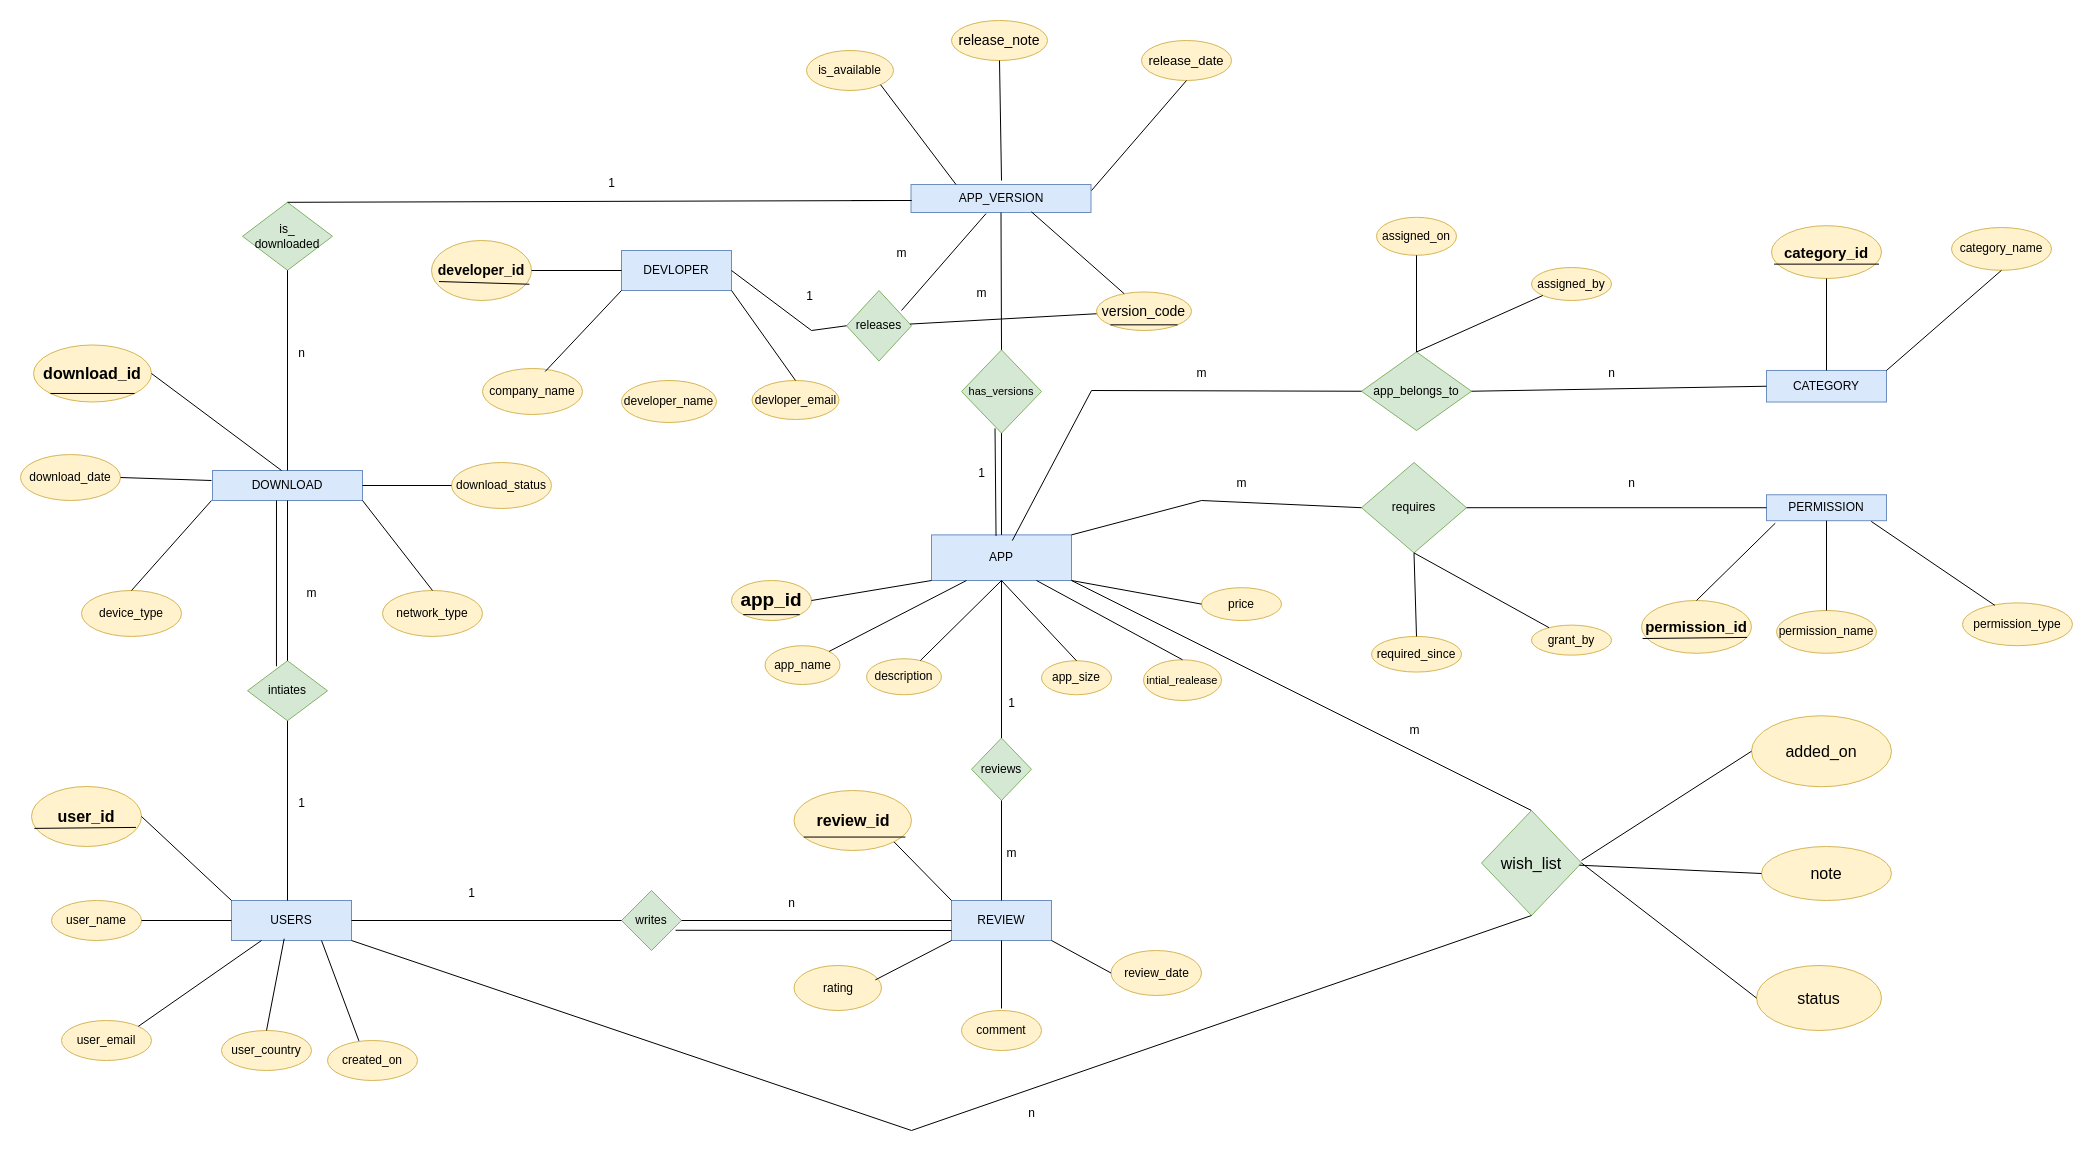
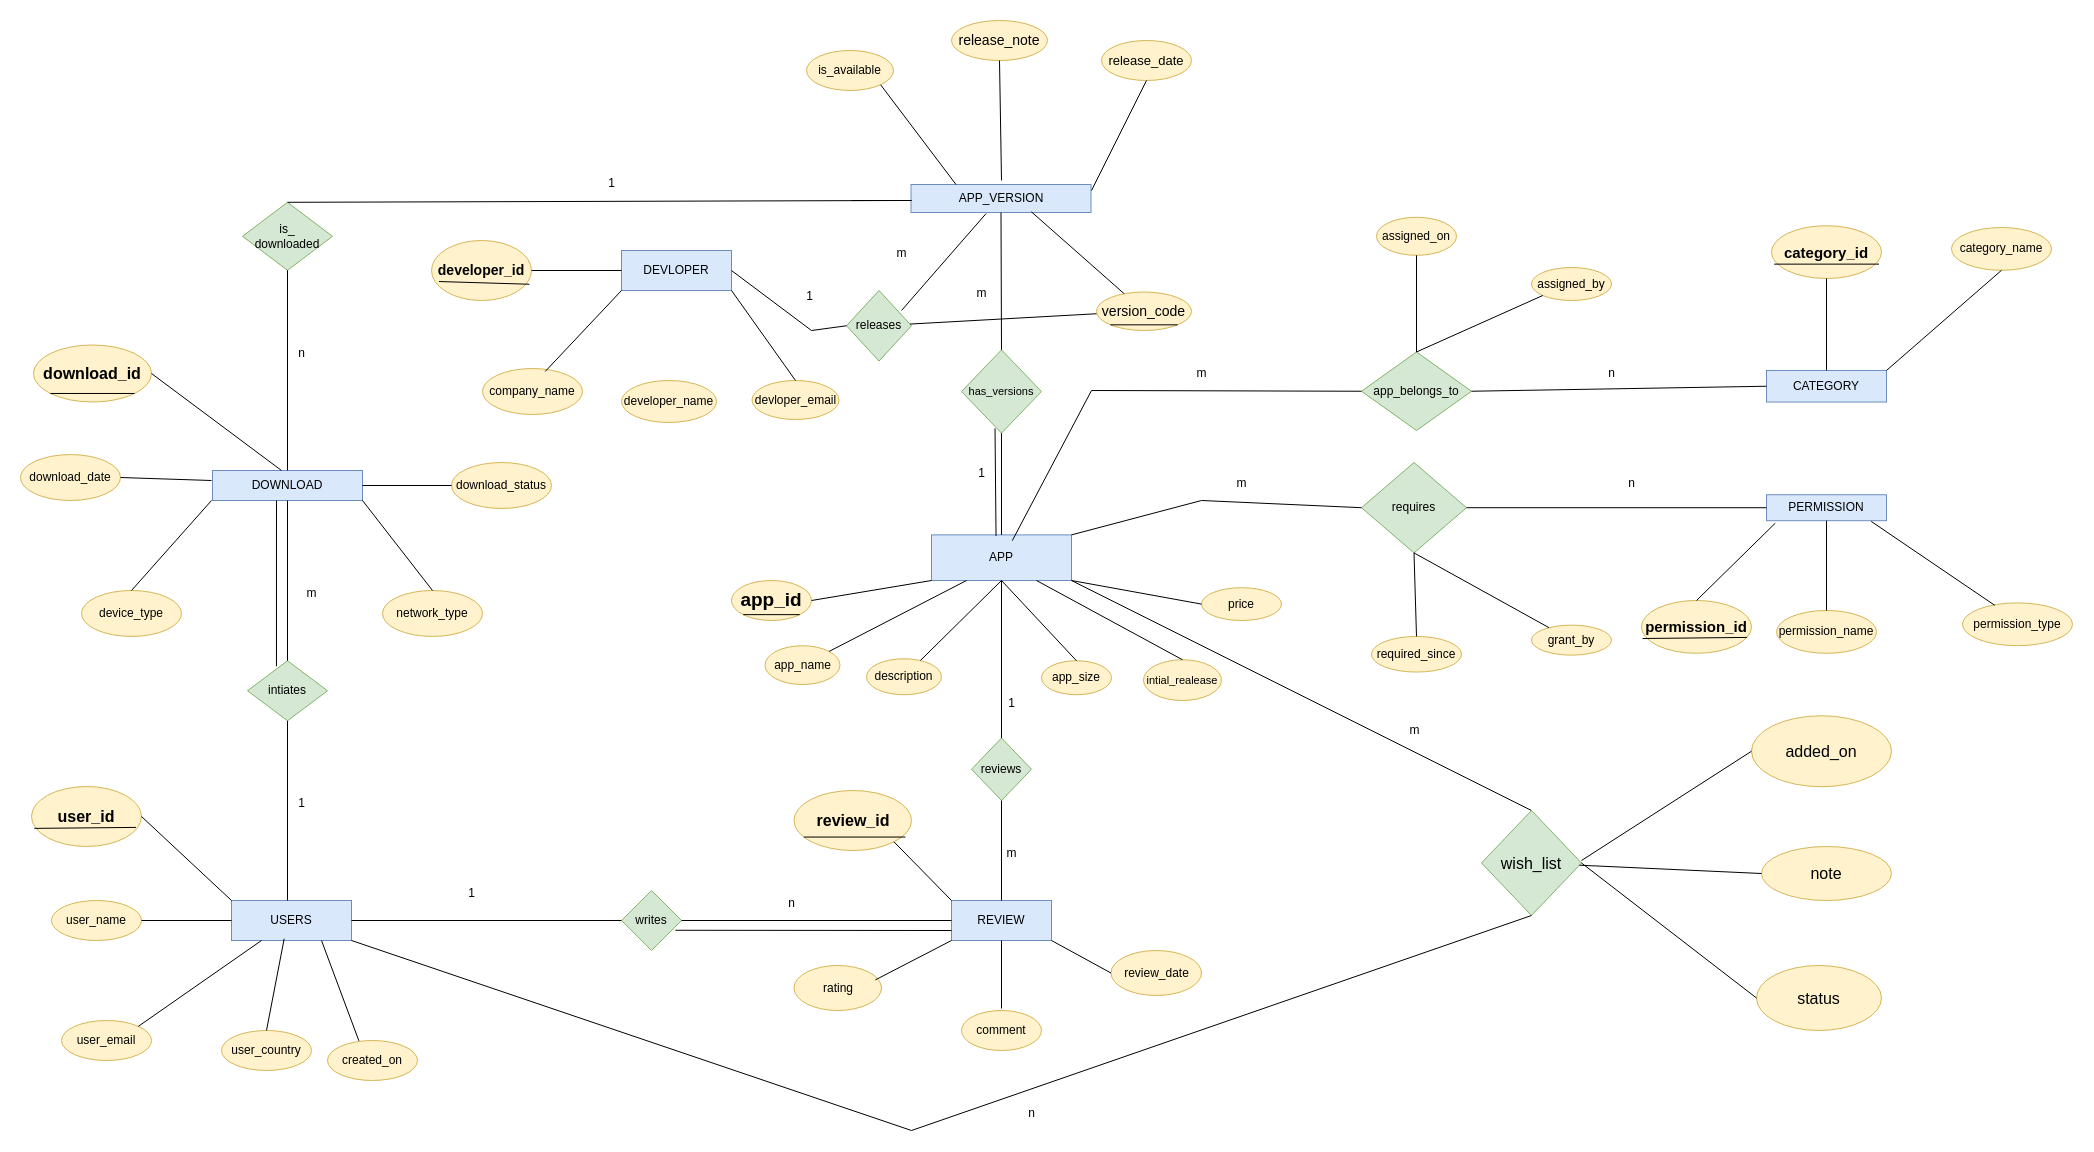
(1187, 61) -> (1147, 61)
